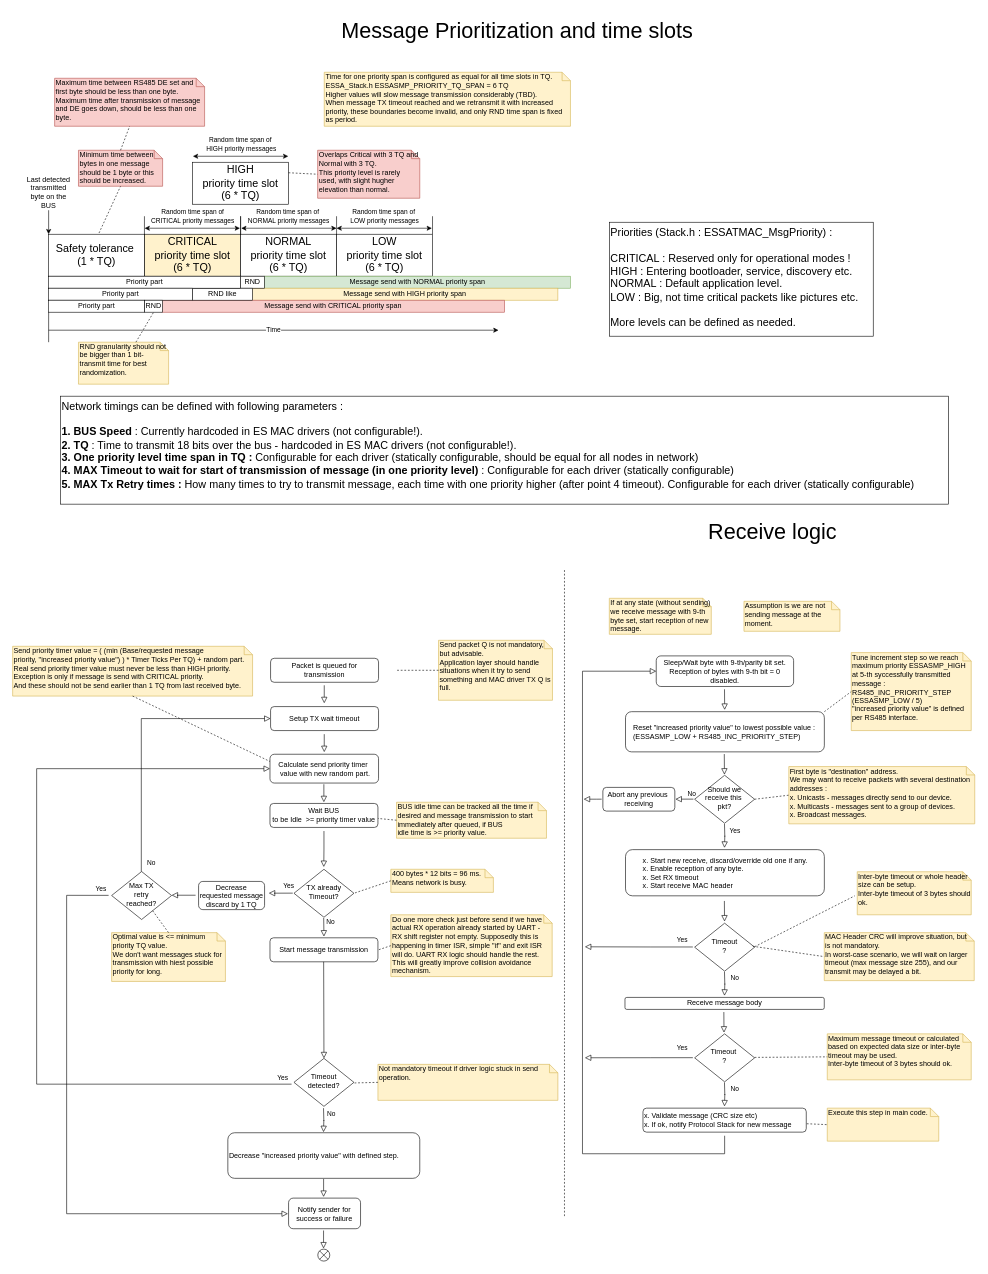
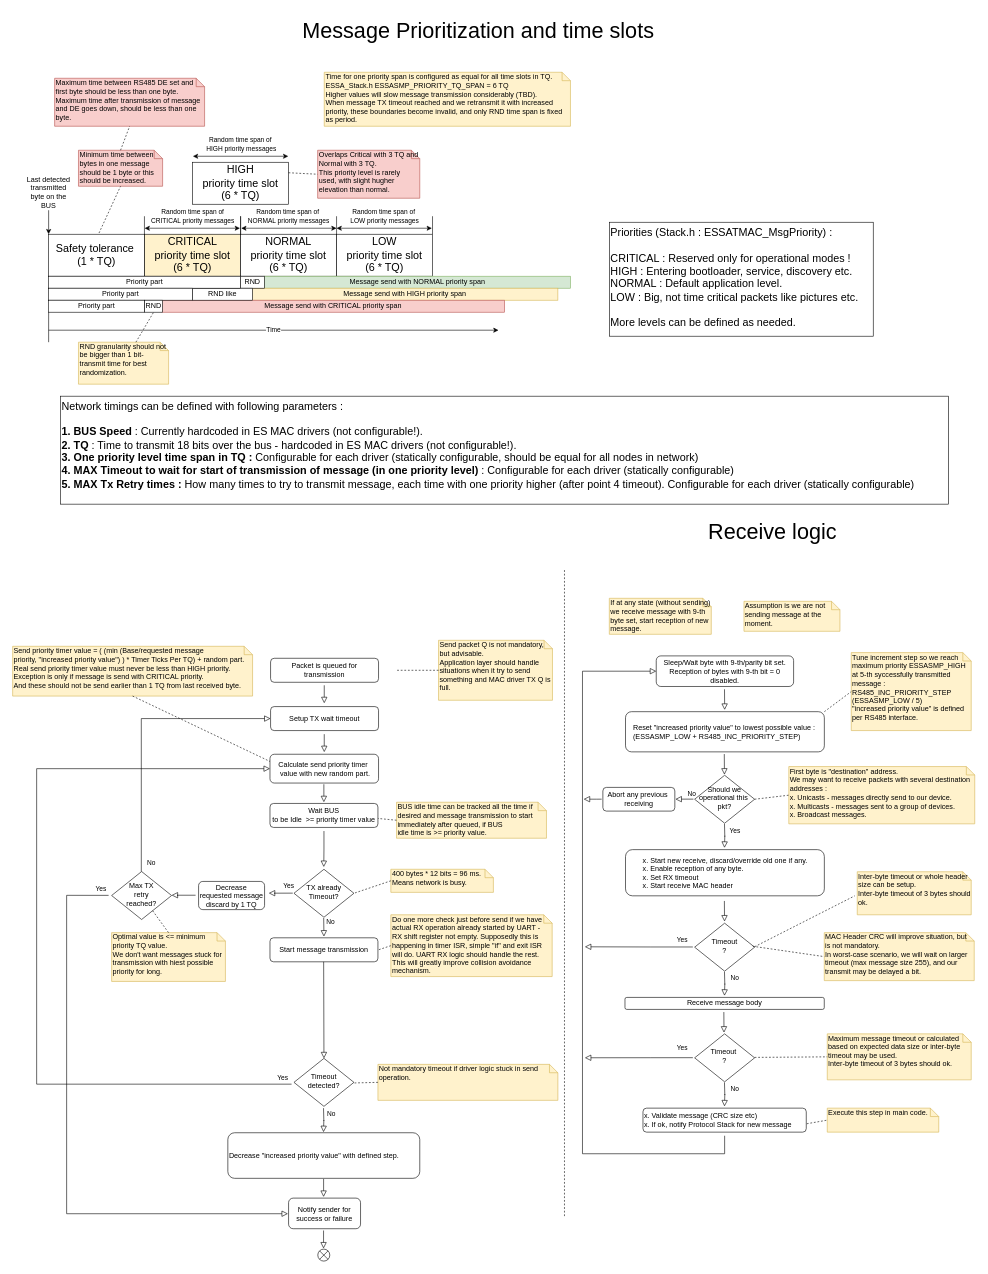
(517, 30) -> (478, 30)
(725, 798) -> (725, 798)
(883, 1125) -> (883, 1121)
